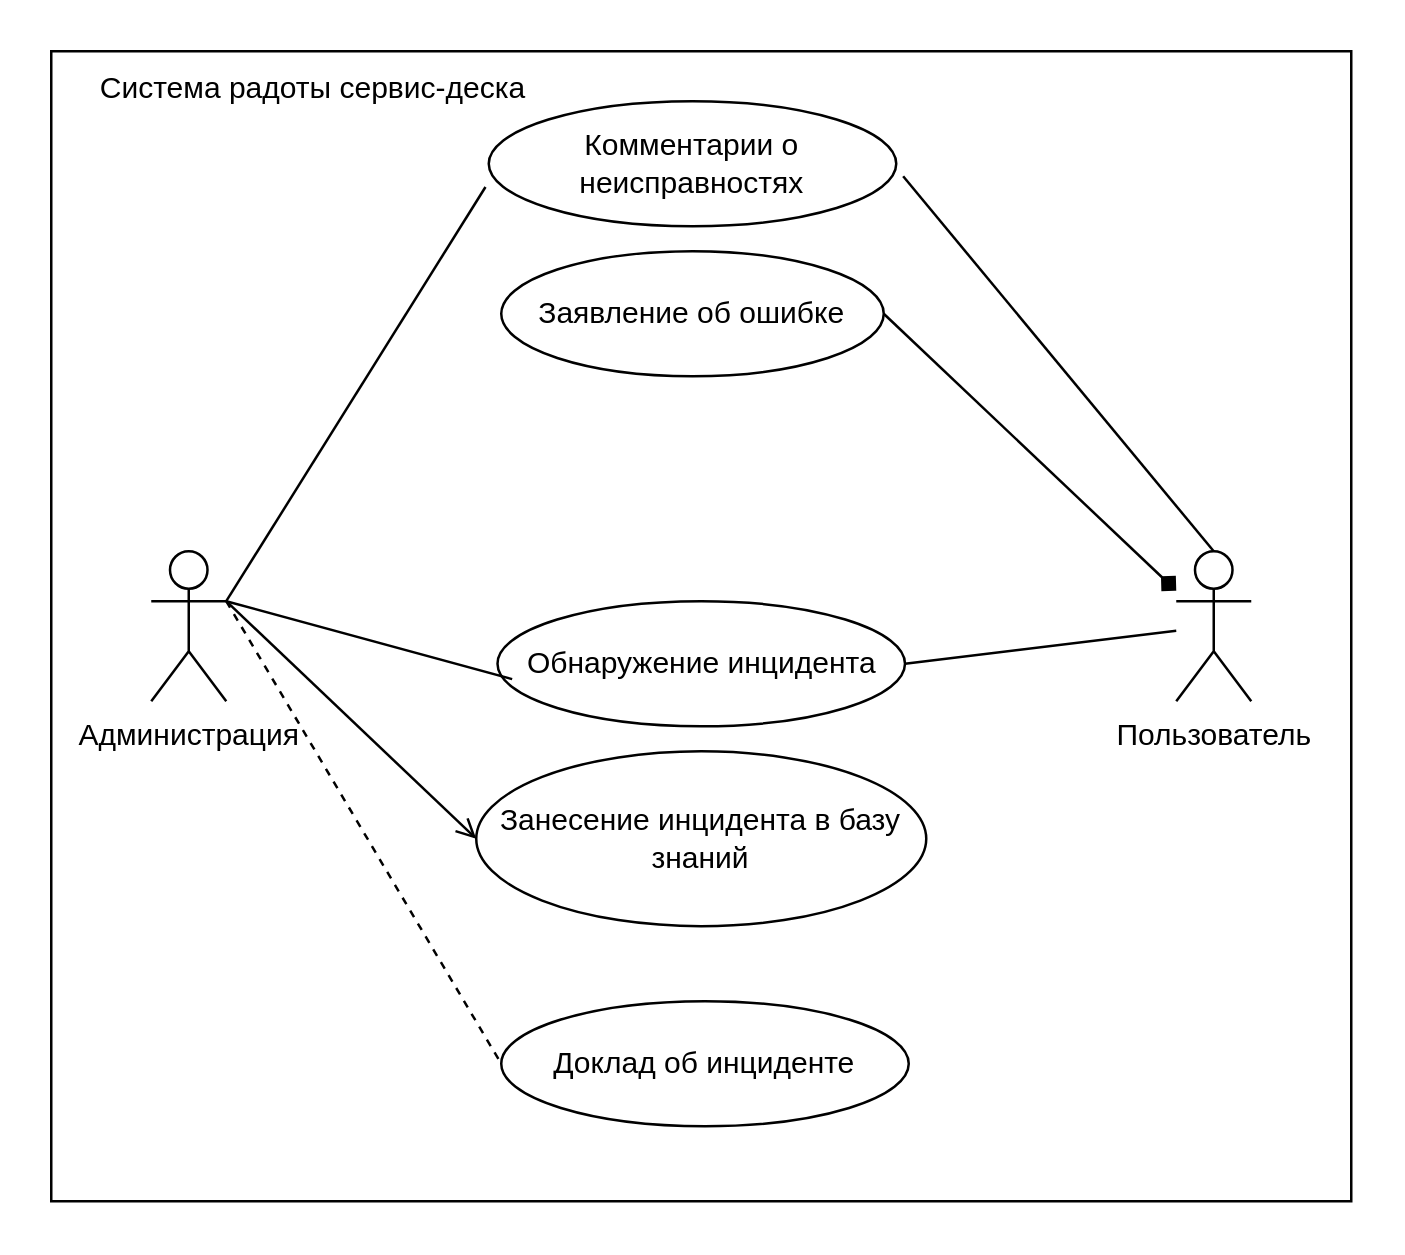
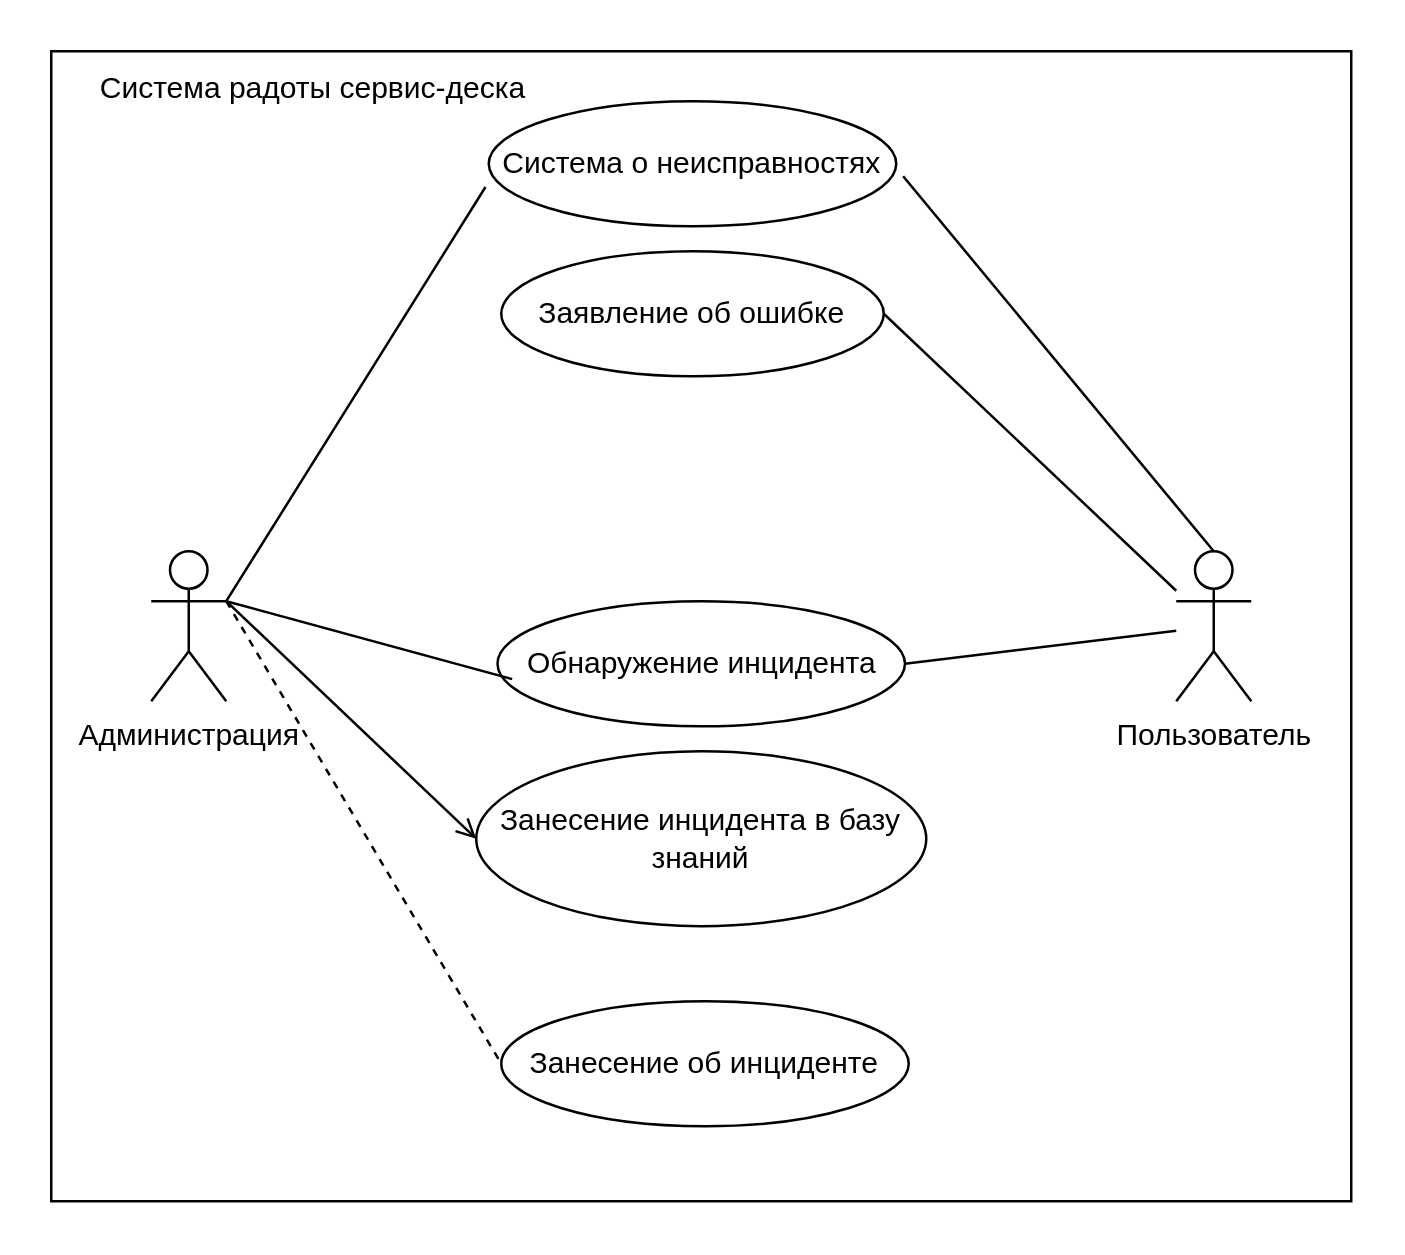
(693, 164) -> (693, 164)
(1162, 577) -> (1168, 583)
(705, 1064) -> (705, 1064)
